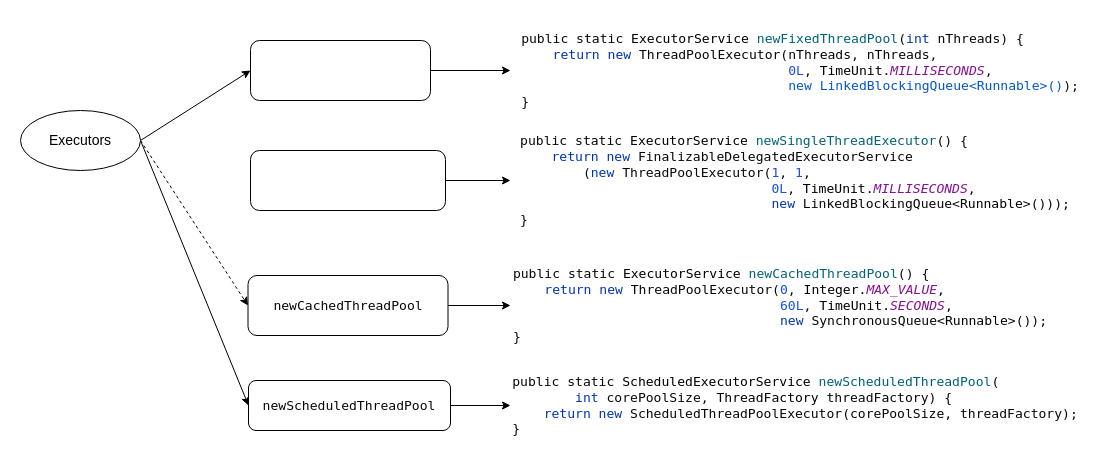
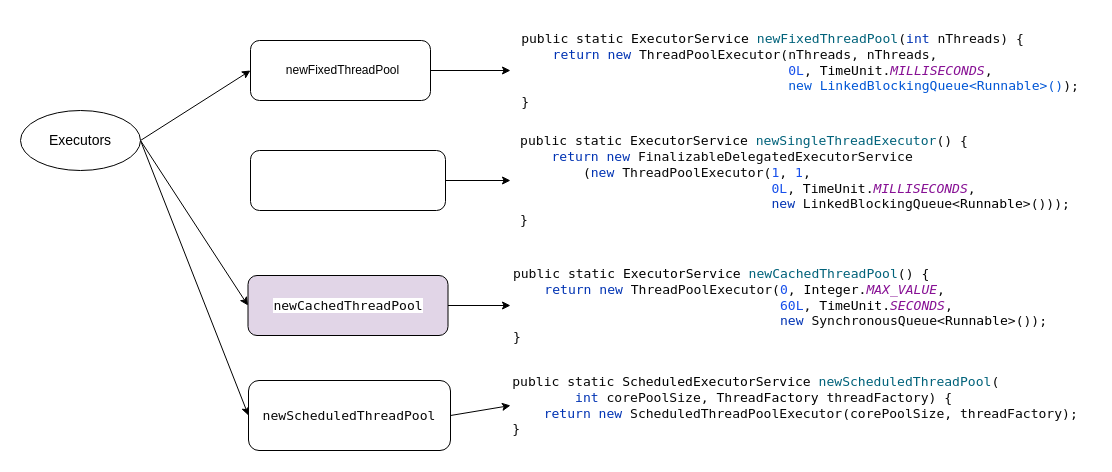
none -> (343, 71)
(193, 221) -> (193, 221)
(348, 306) -> (348, 306)
(350, 406) -> (350, 416)
